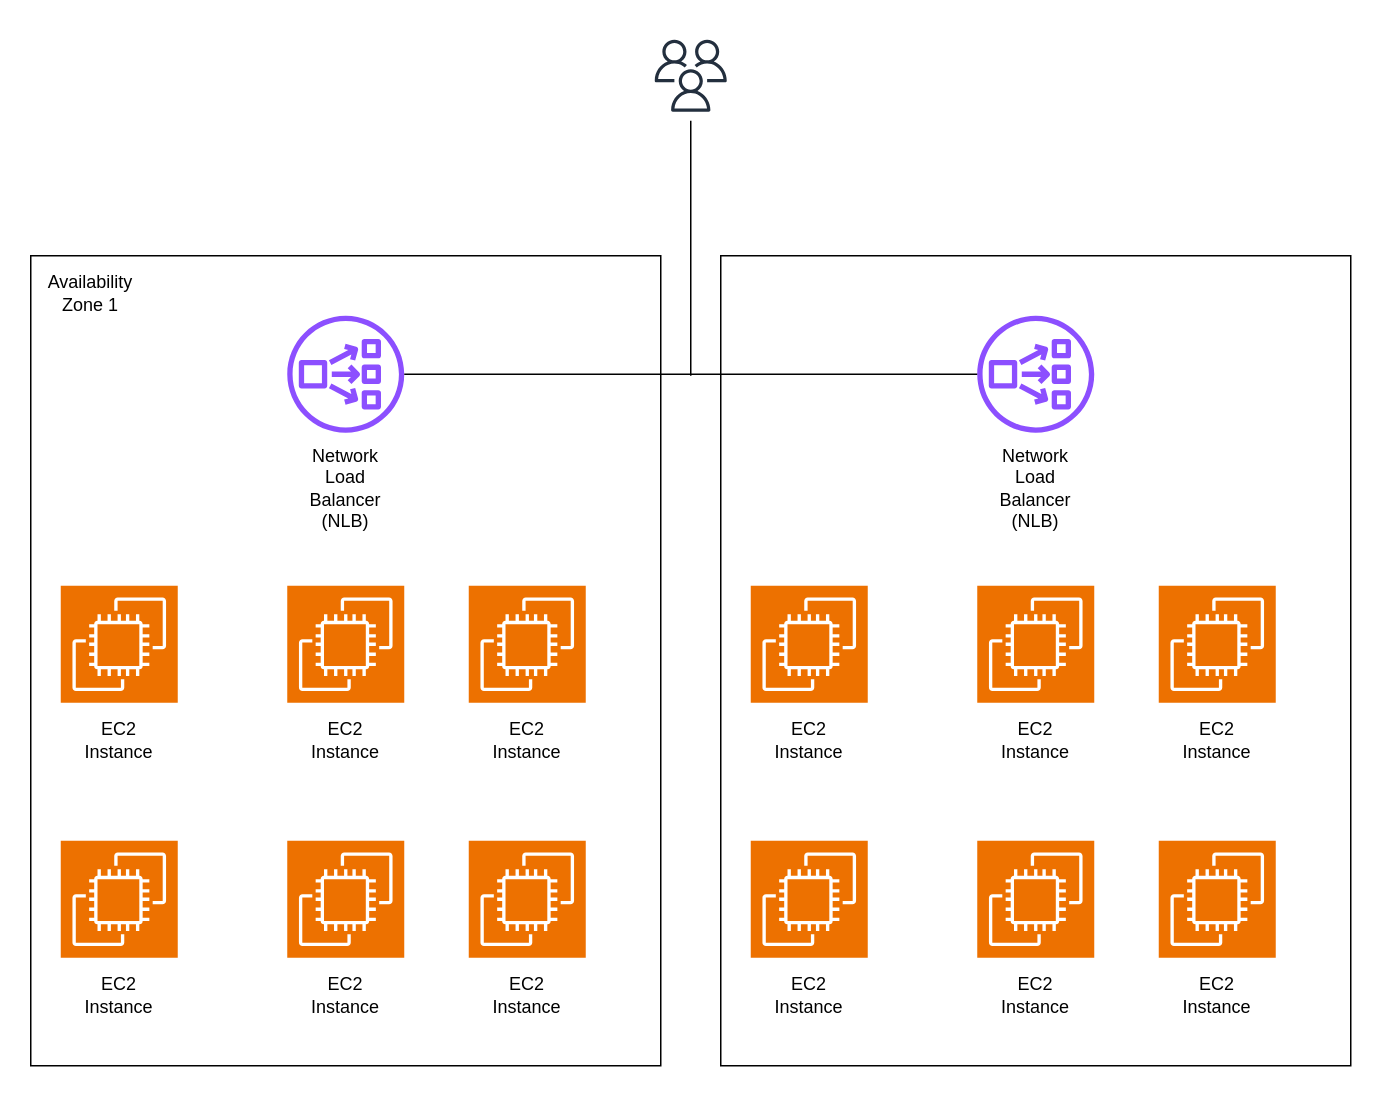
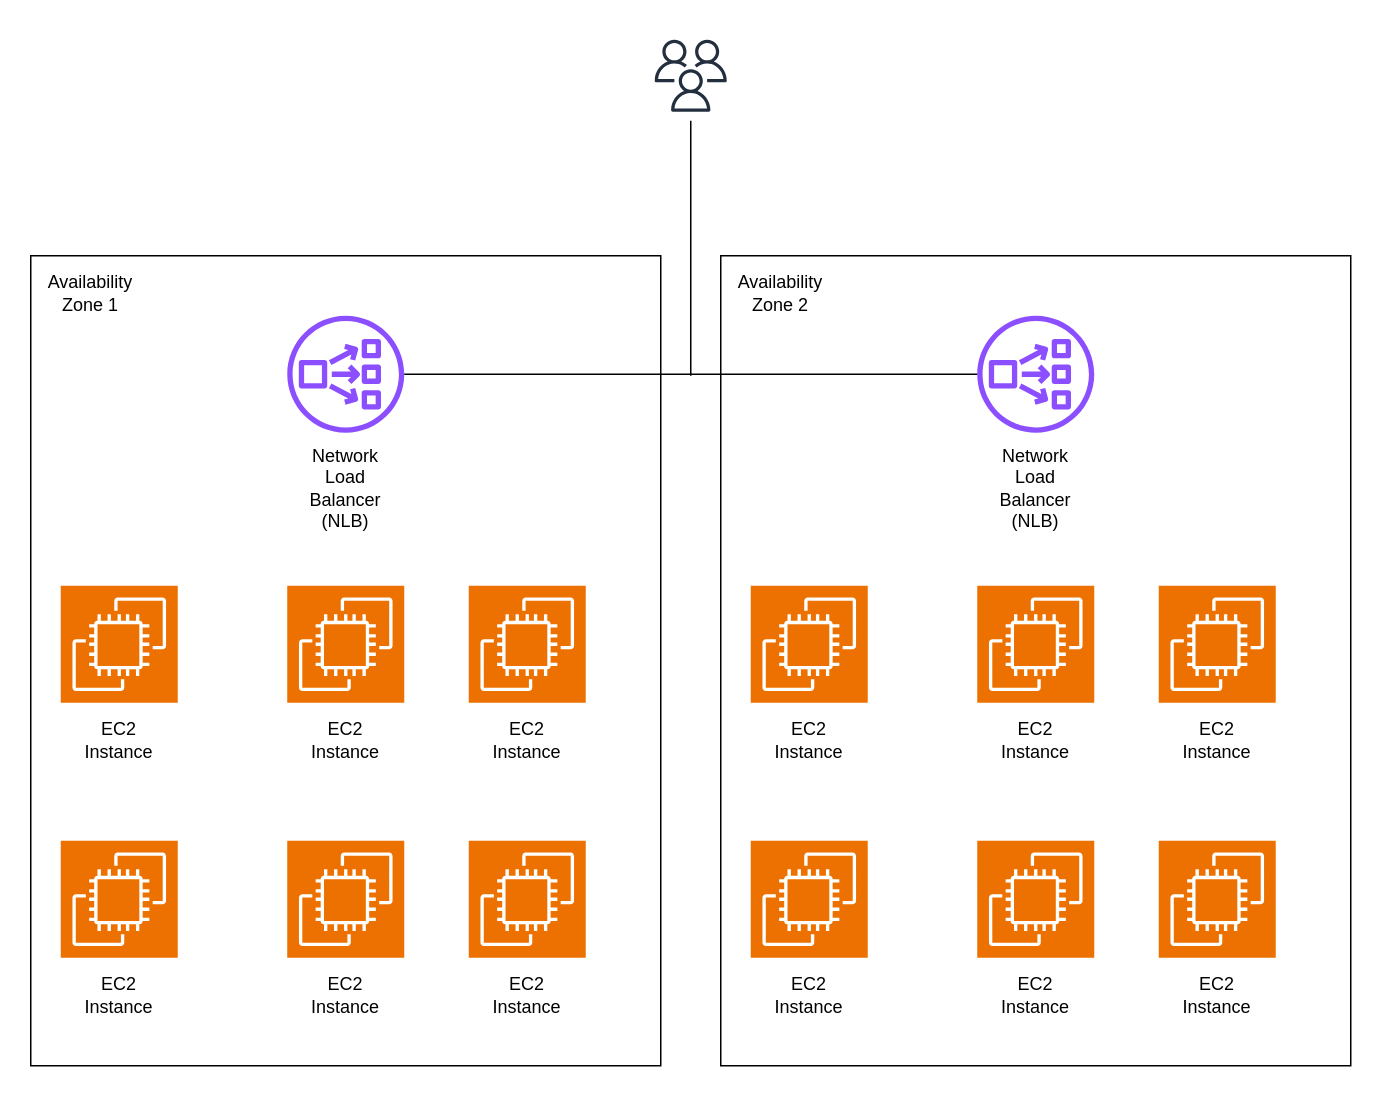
none -> (781, 293)
